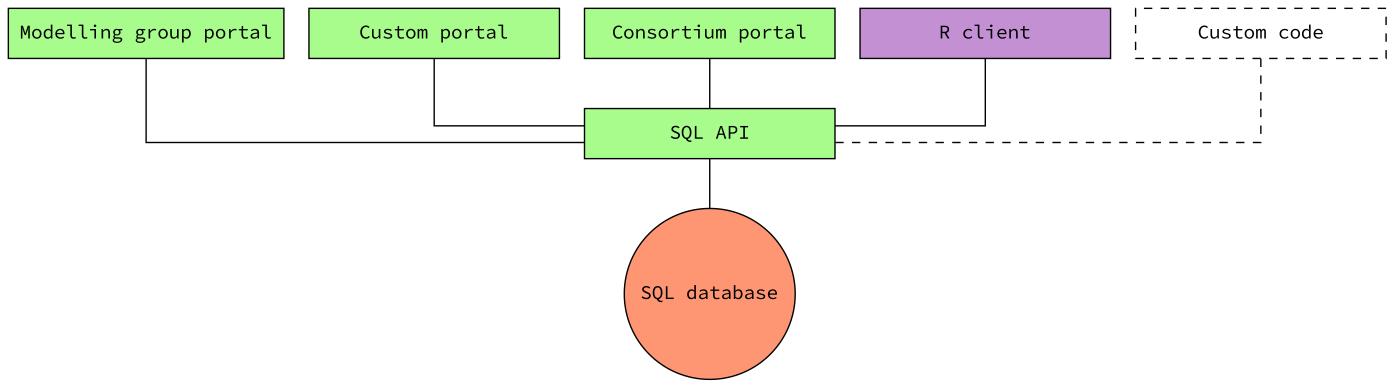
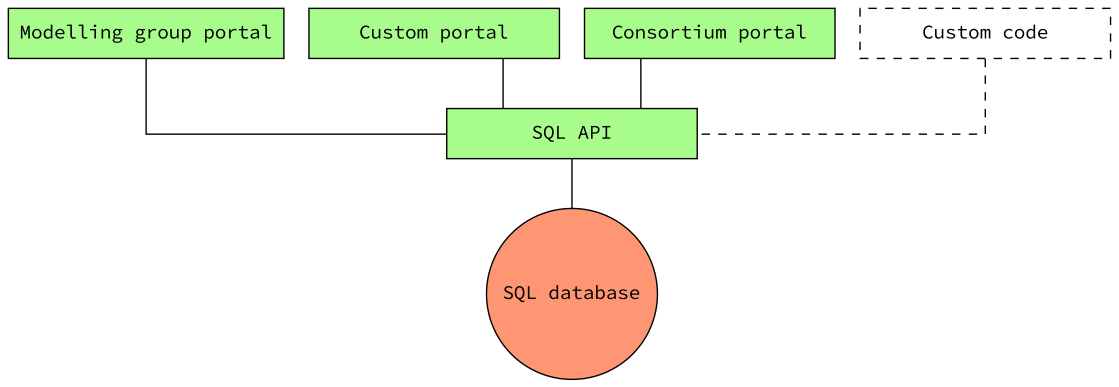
(985, 33) -> none
